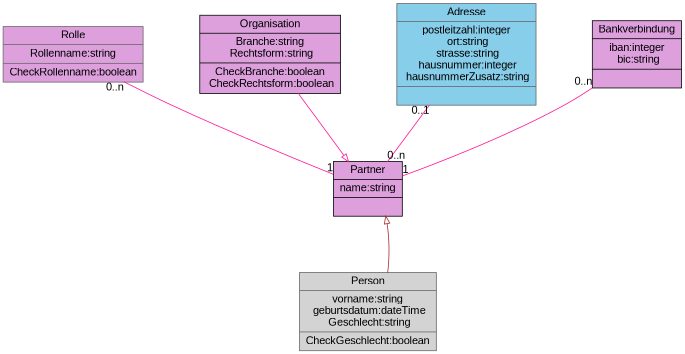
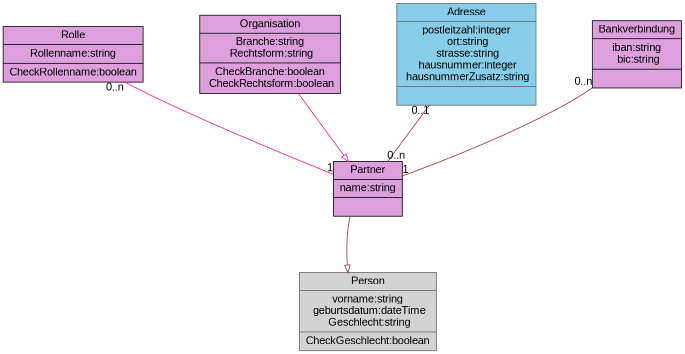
(637, 48) -> (637, 48)
(73, 54) -> (73, 54)
(408, 133) -> (408, 133)
(500, 137) -> (500, 137)
(389, 248) -> (347, 240)
